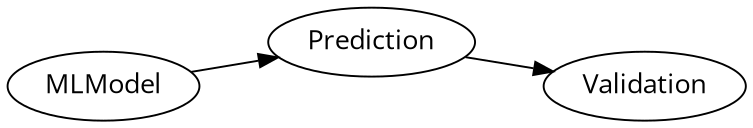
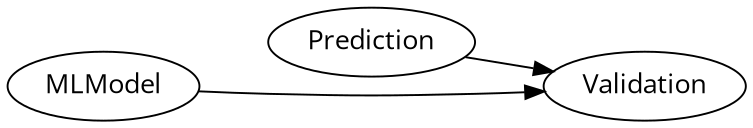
(225, 66) -> (362, 95)
